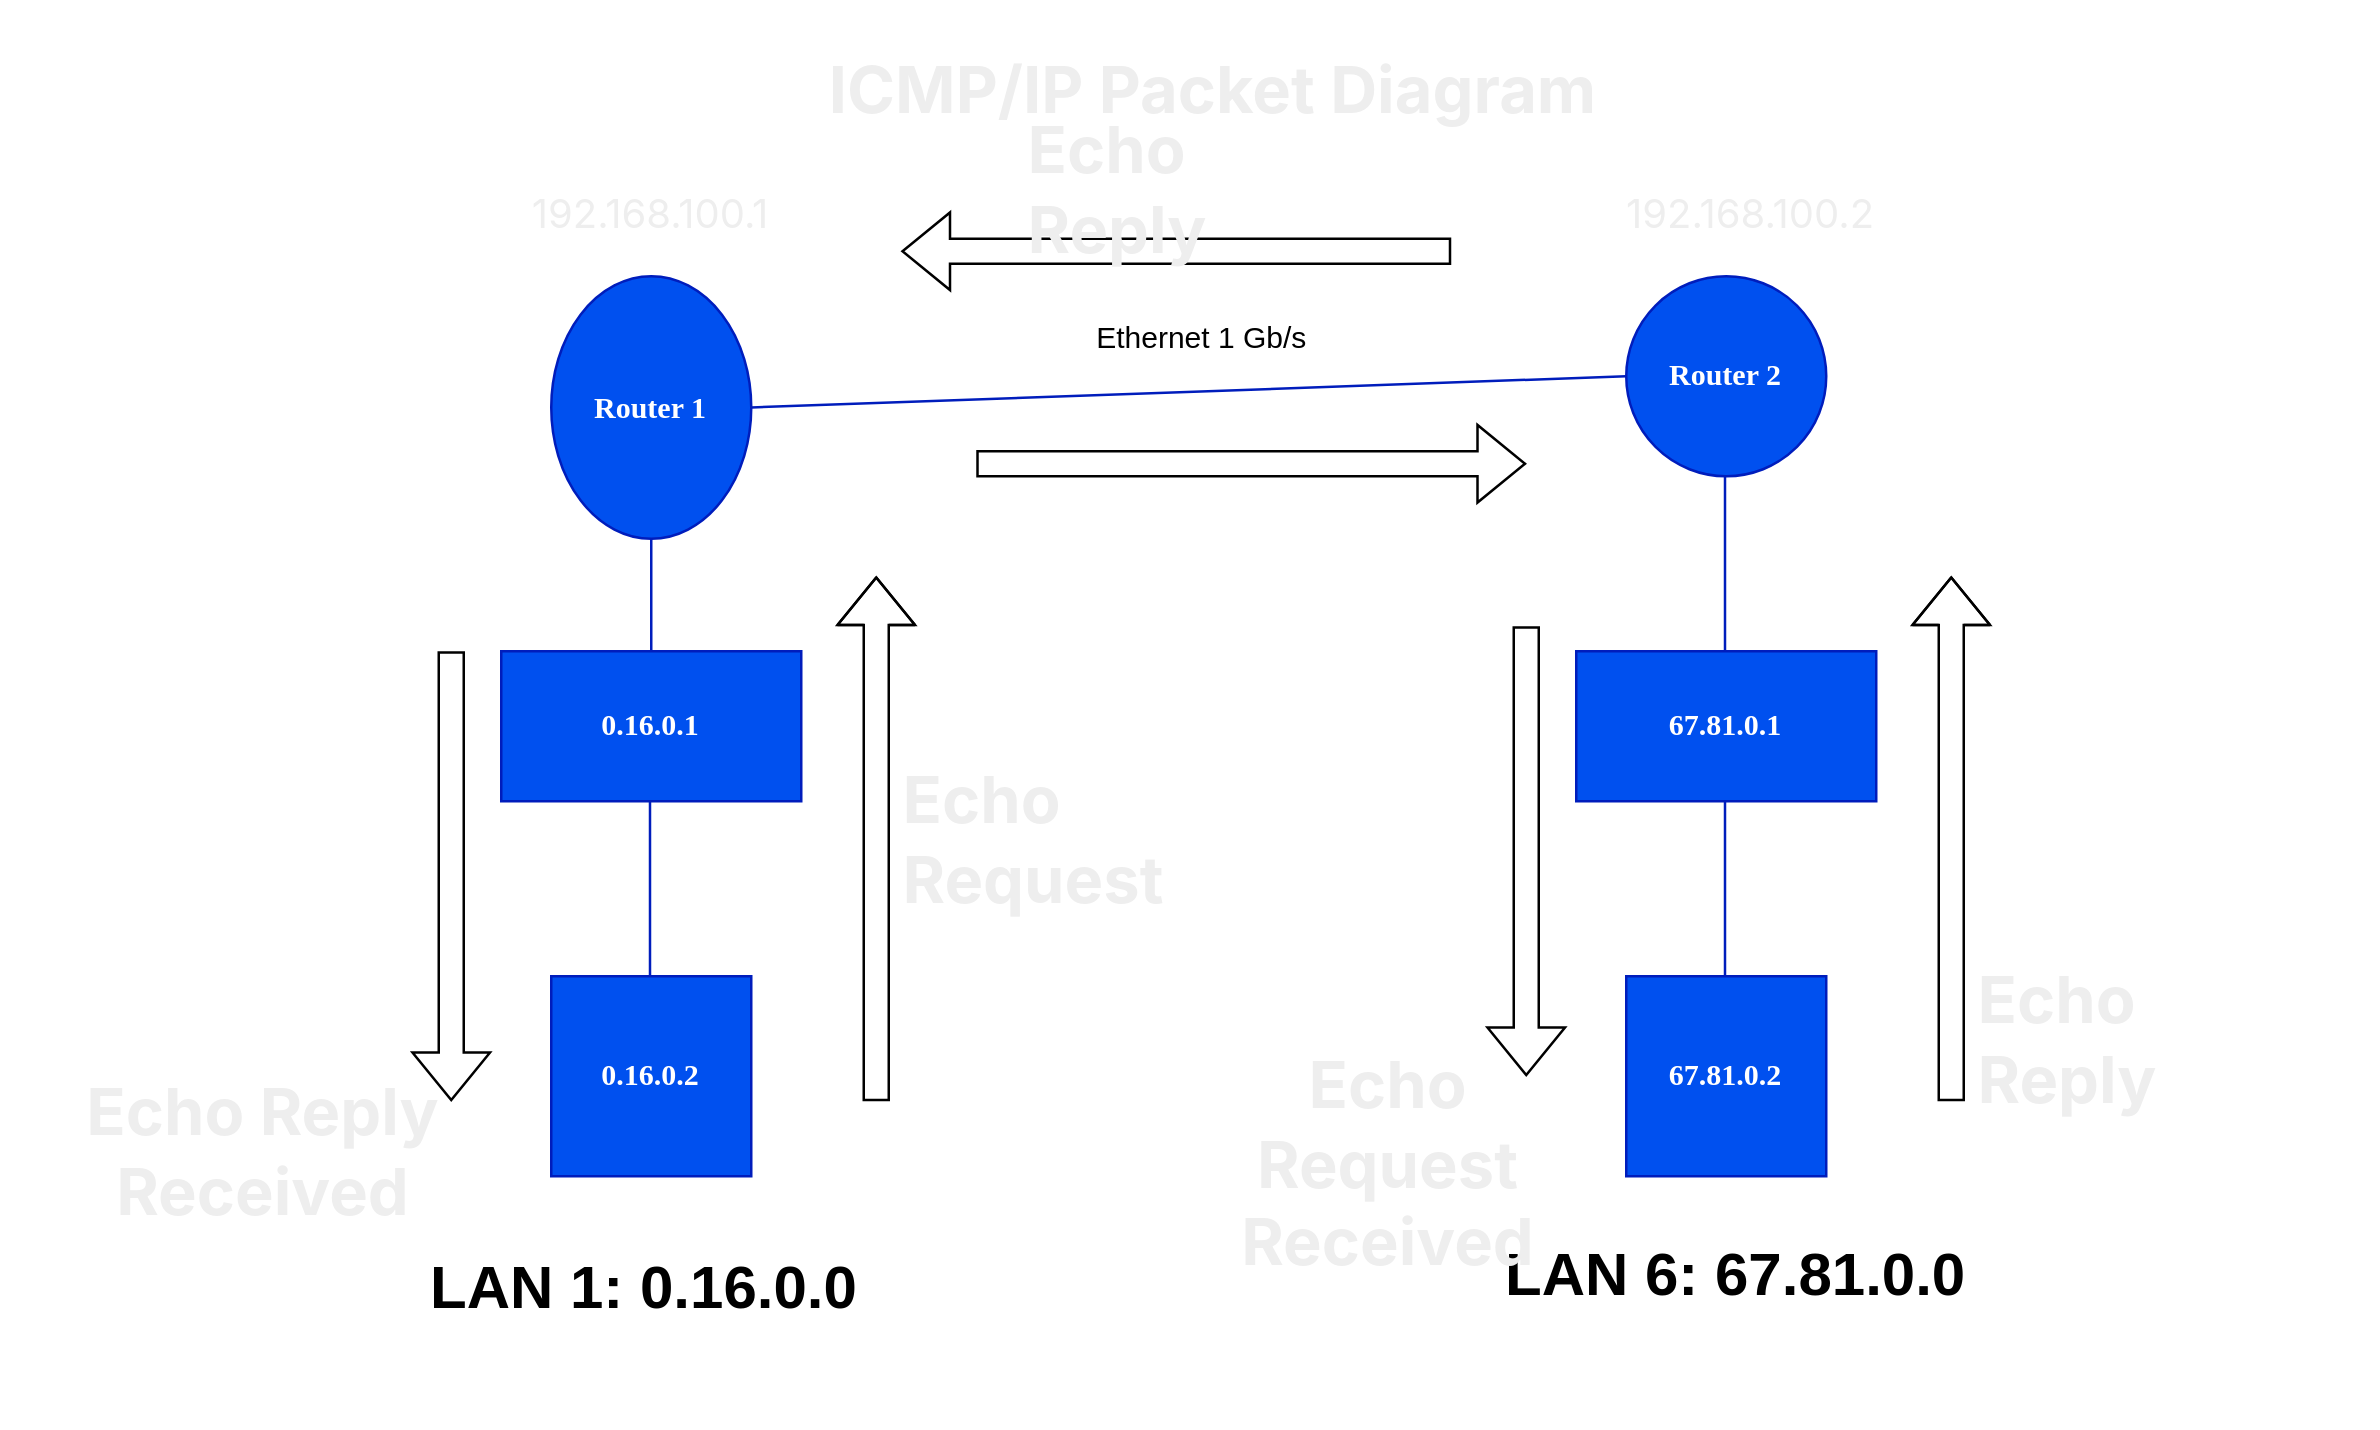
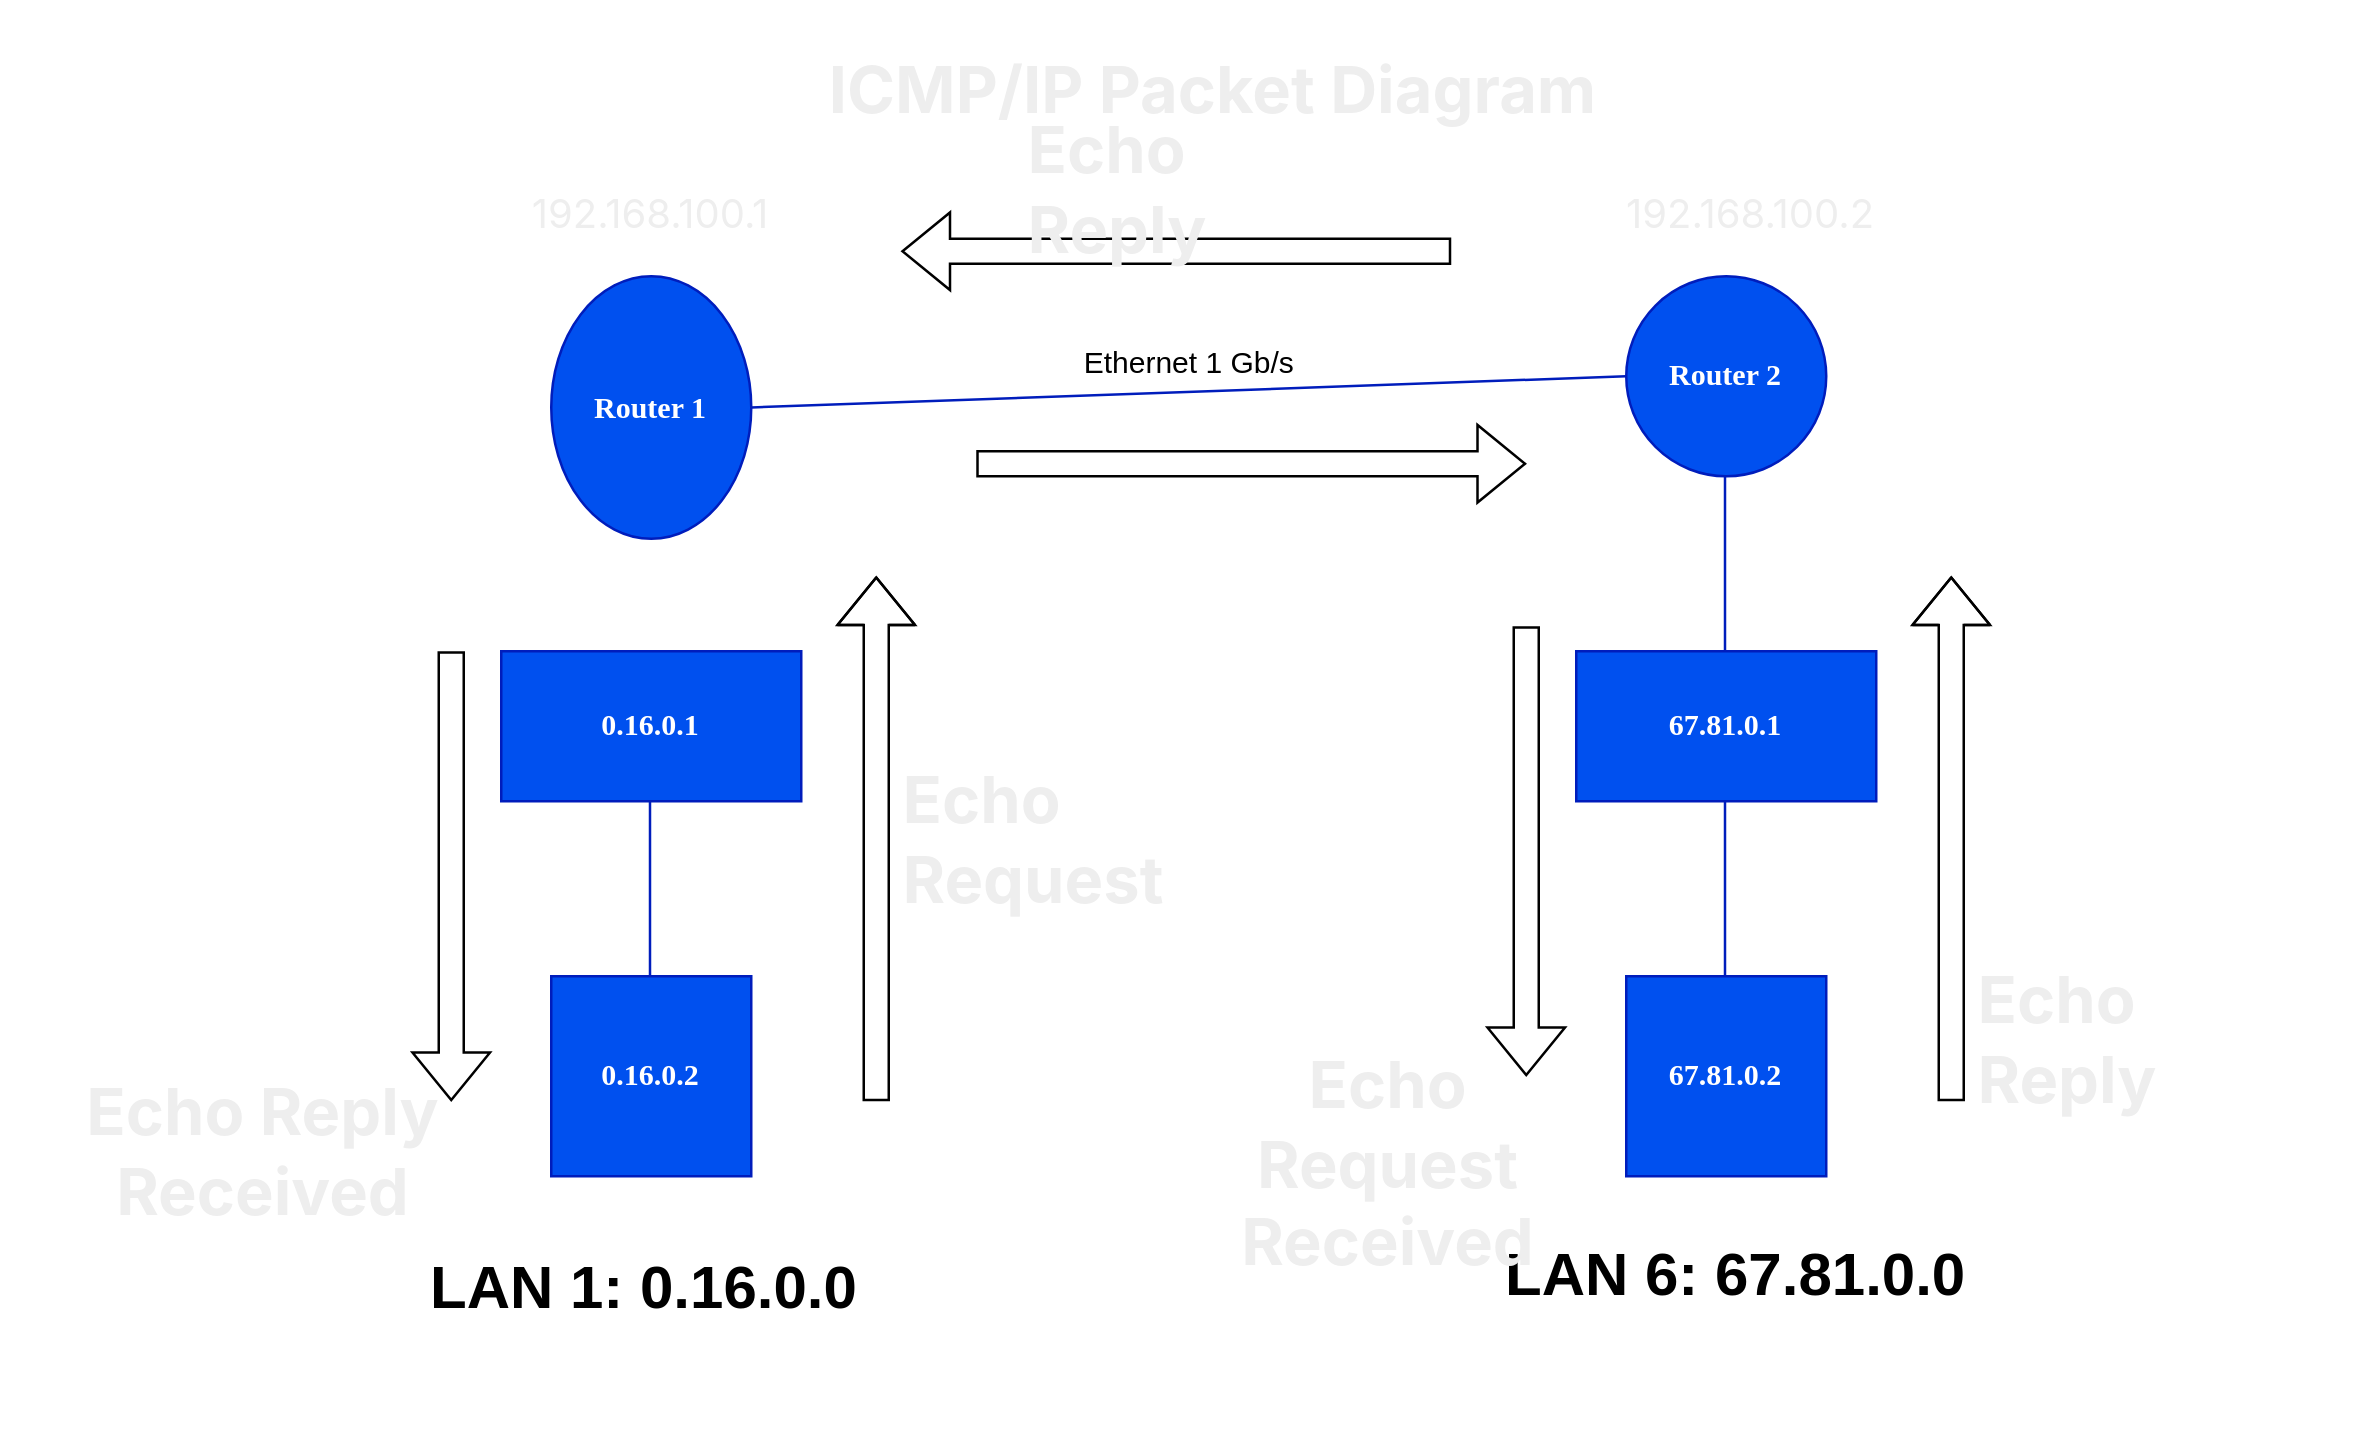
(1201, 339) -> (1189, 364)
(651, 595) -> none
